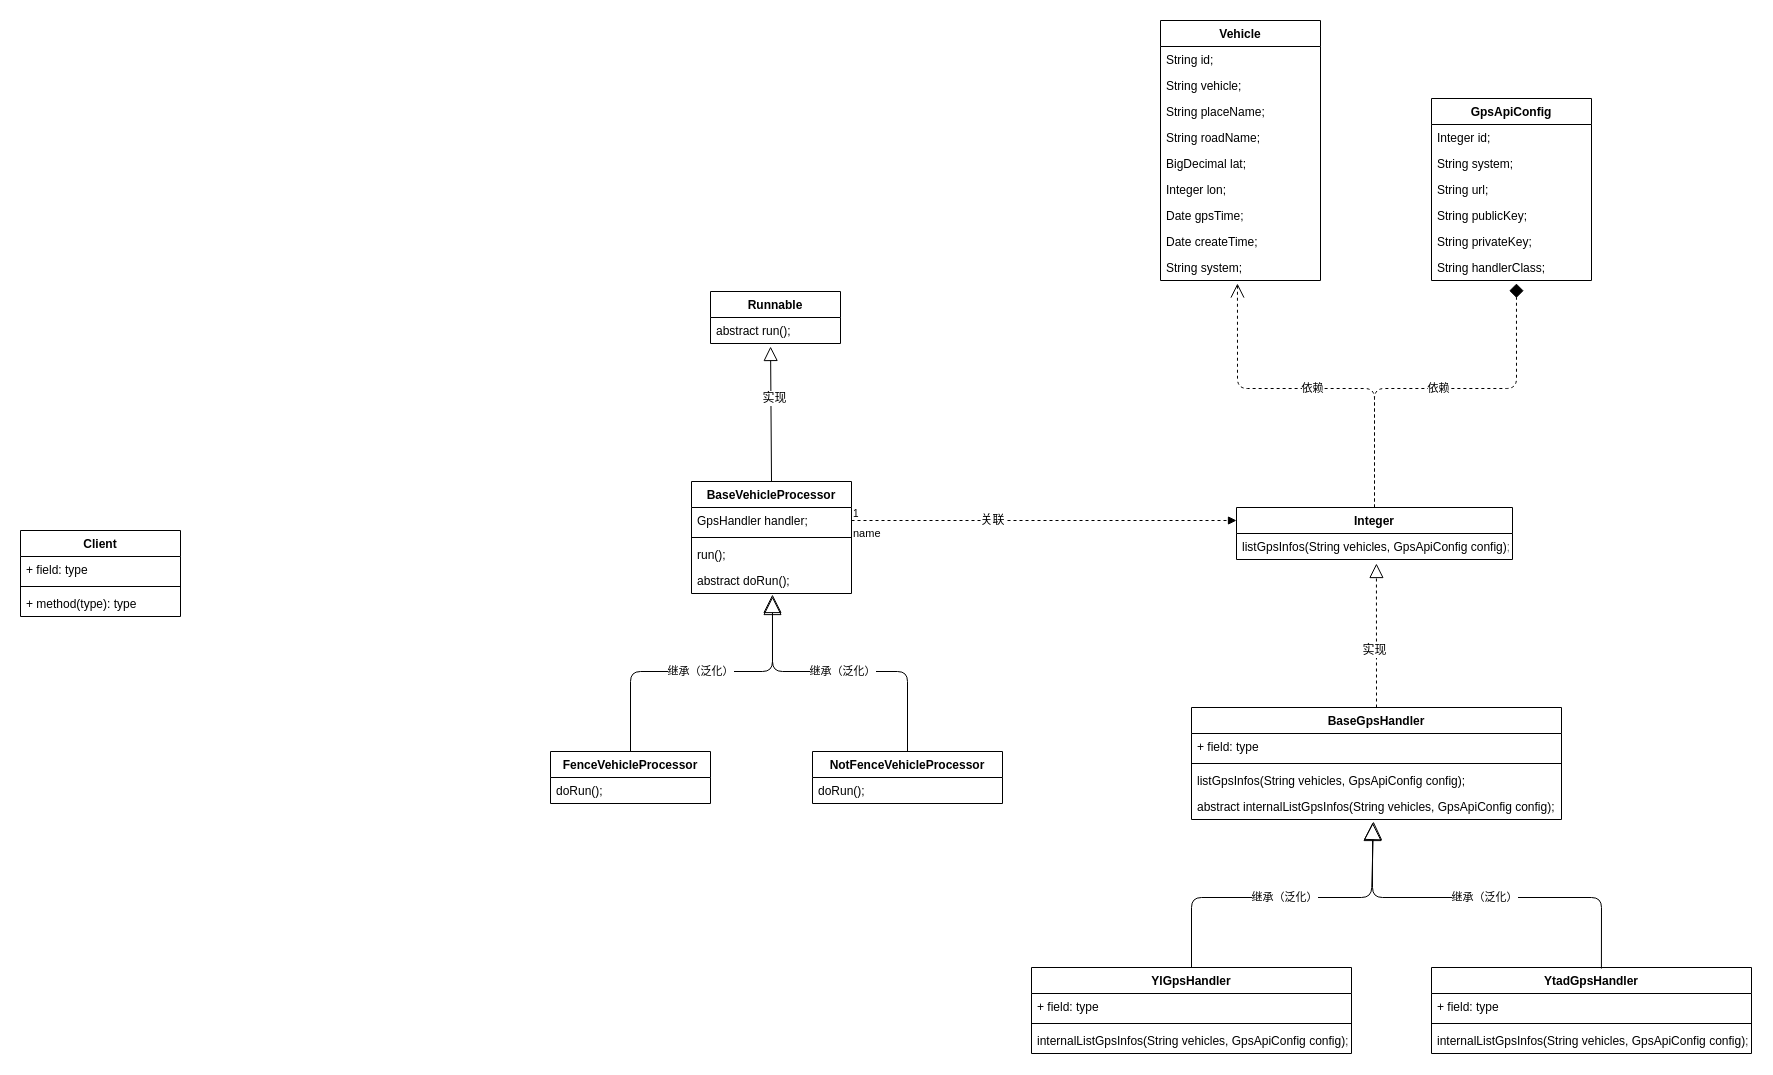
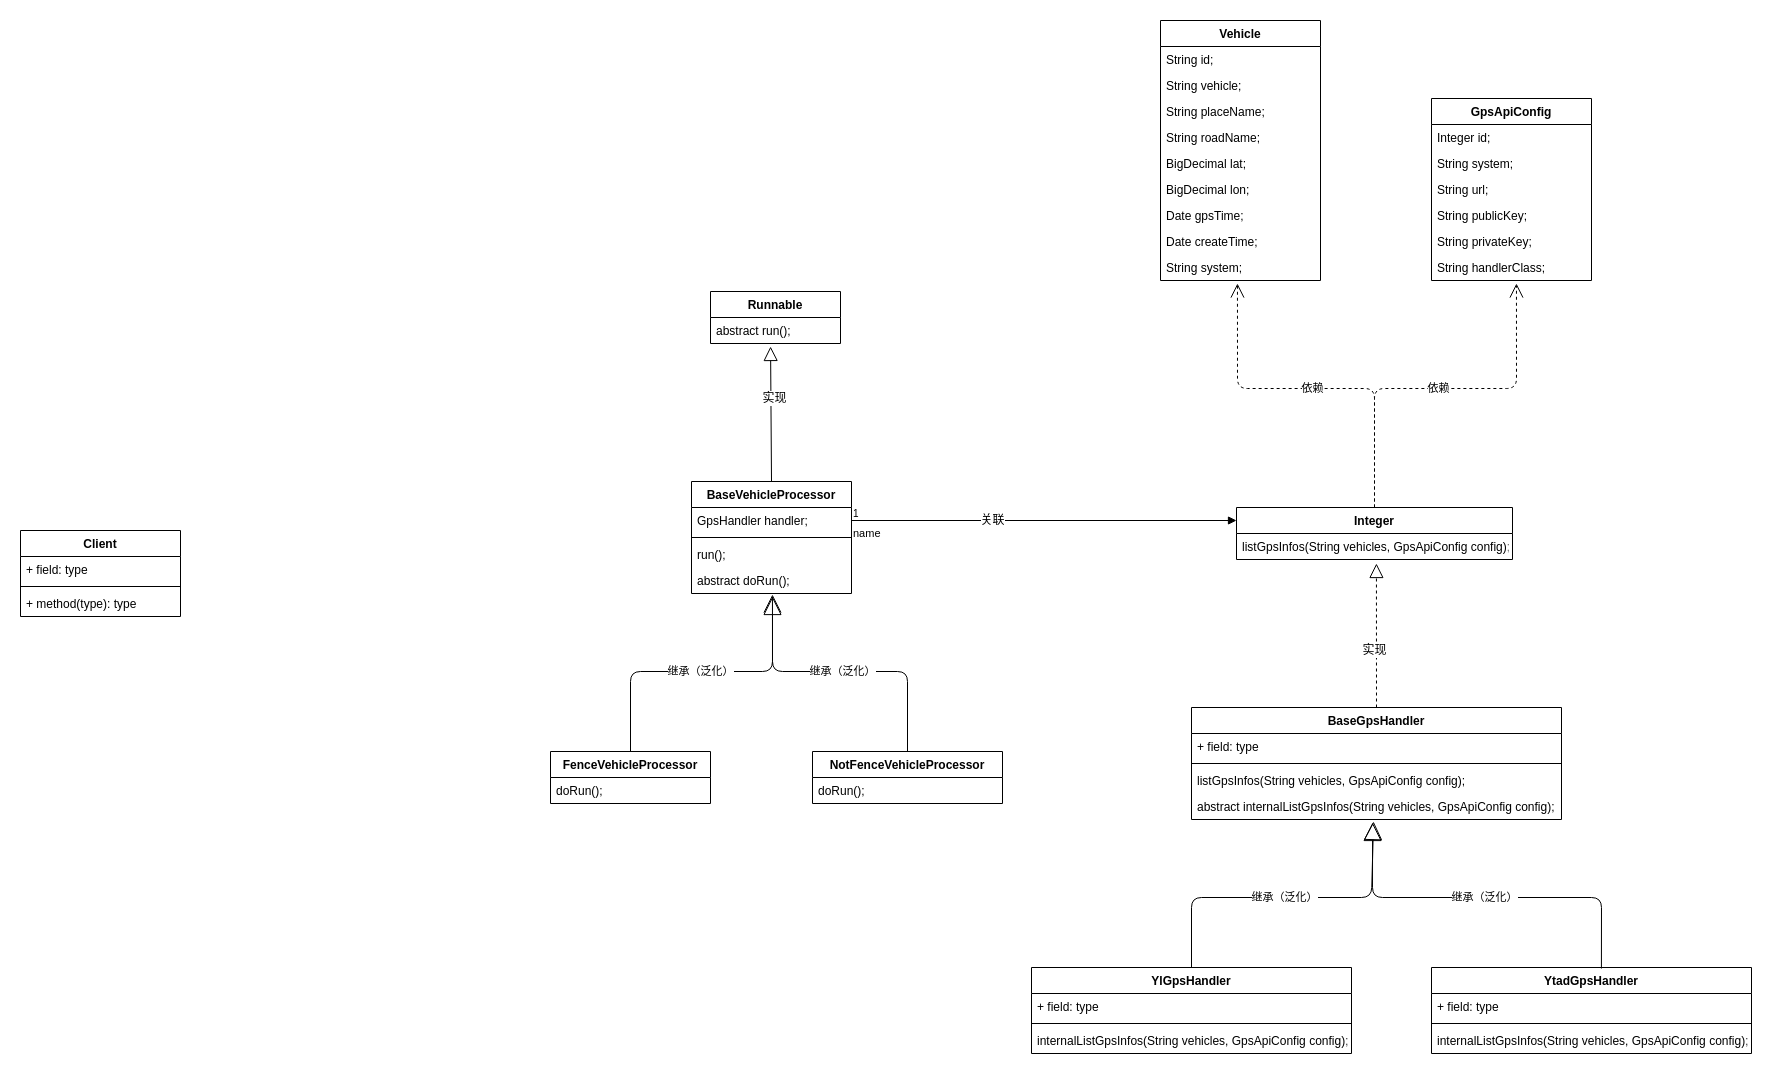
(1202, 190) -> (1207, 190)
(1516, 298) -> (1516, 292)
(1115, 521) -> (1115, 521)
(772, 613) -> (772, 605)
